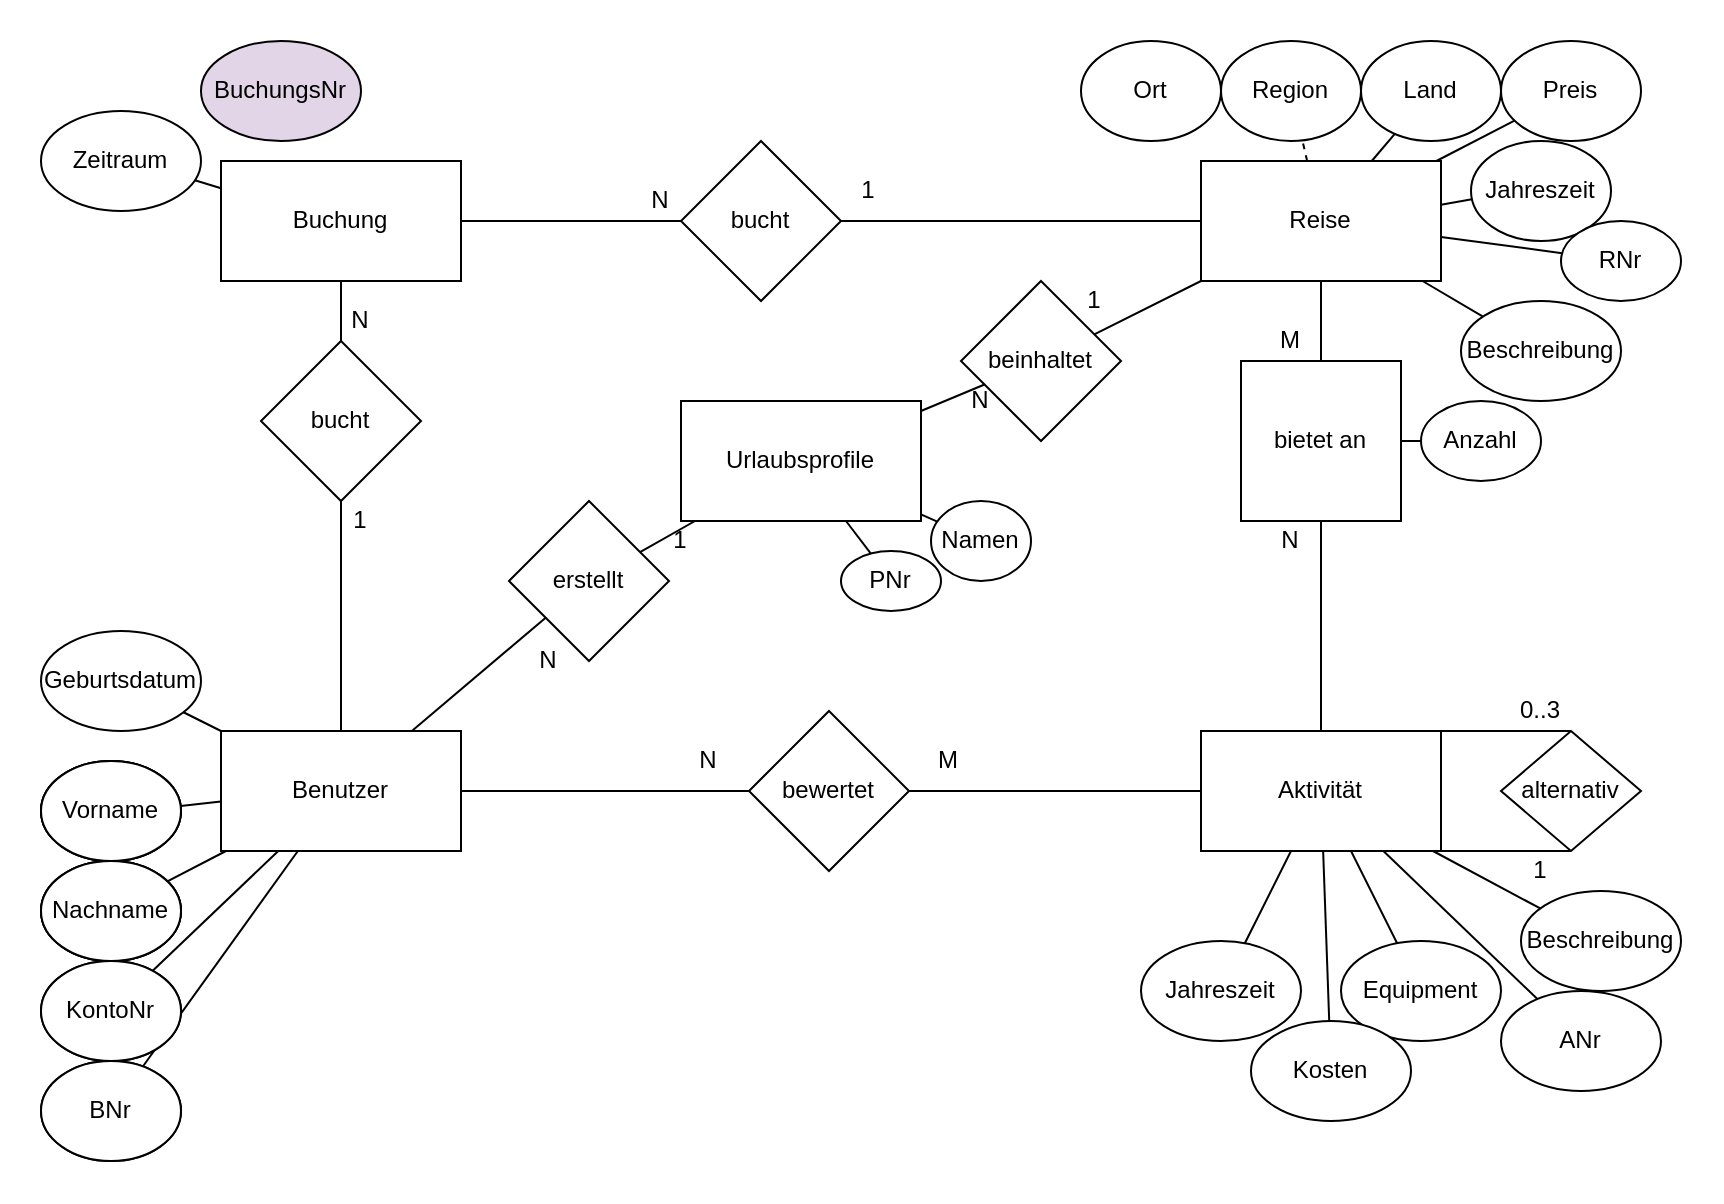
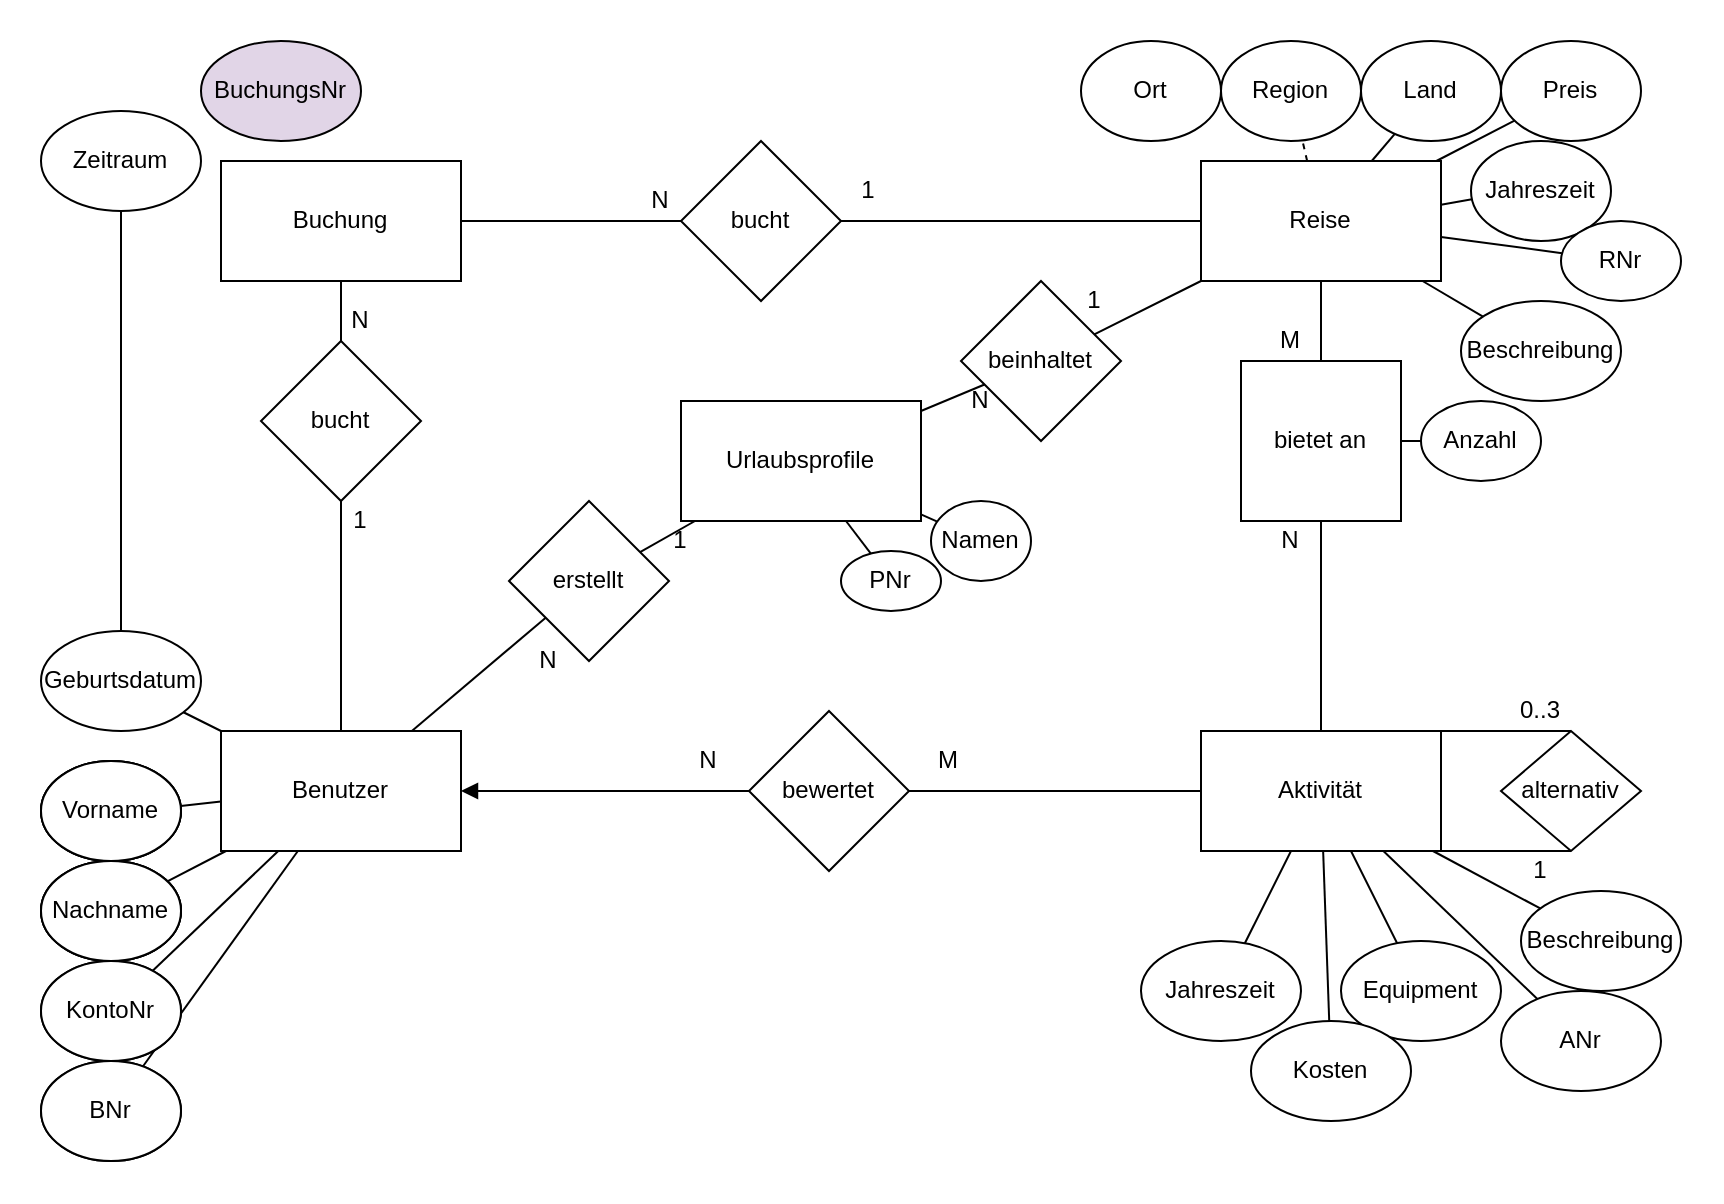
(207, 184) -> (121, 421)
(471, 791) -> (478, 791)
